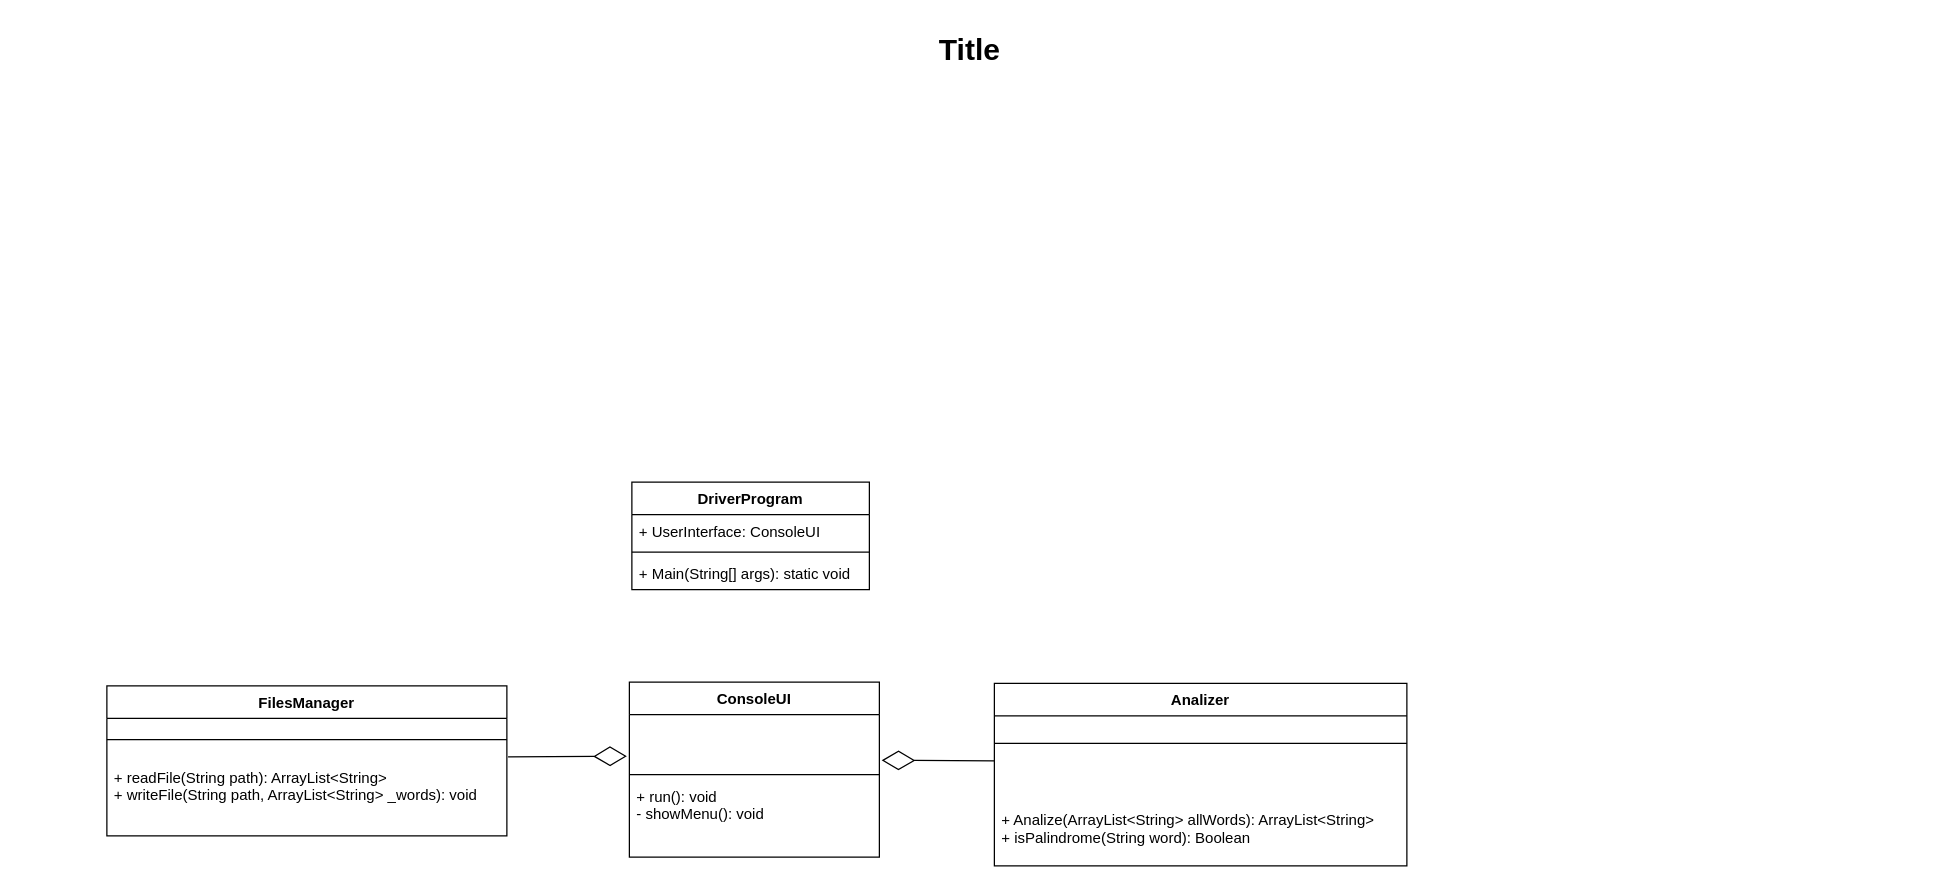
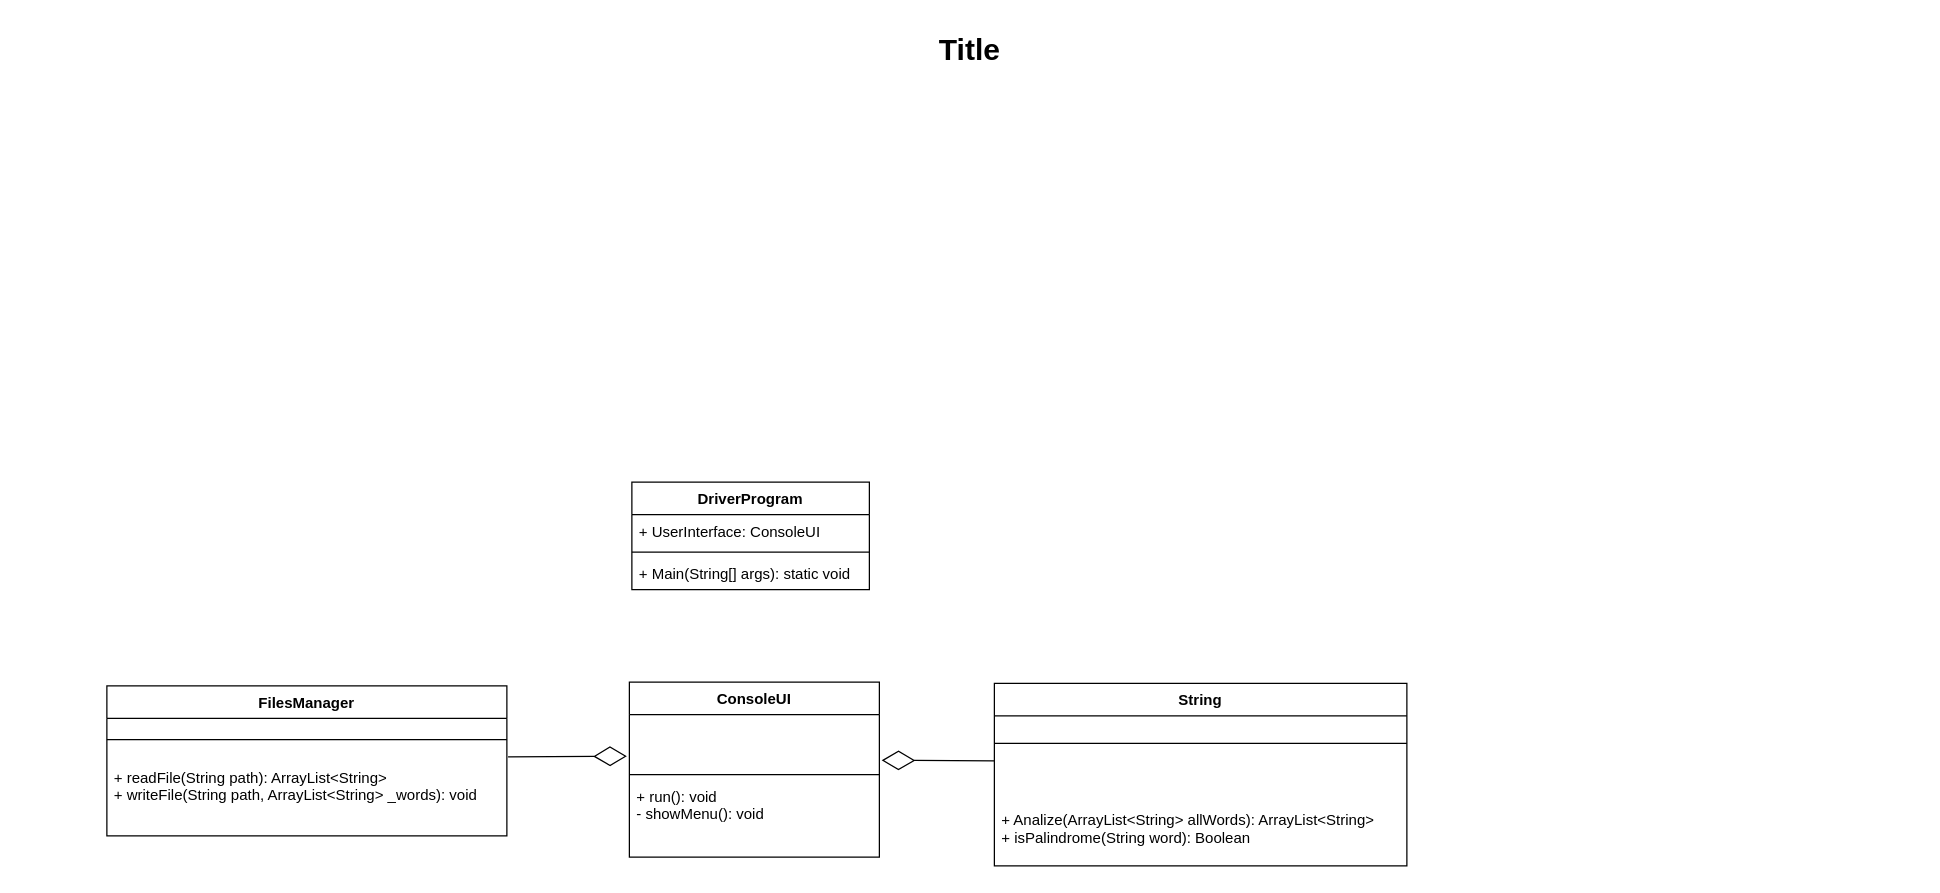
(1201, 701) -> (1201, 701)
